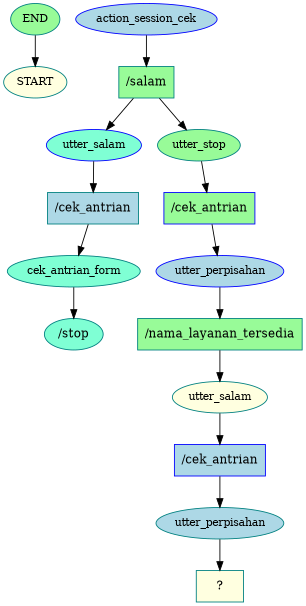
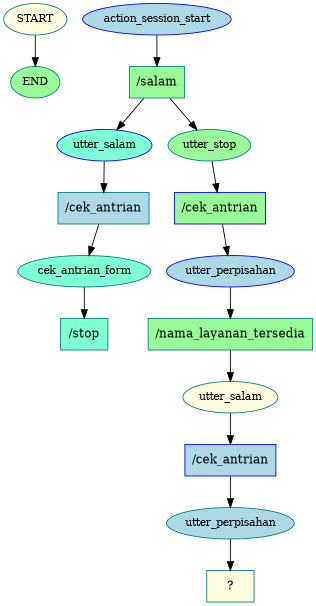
(146, 19) -> (157, 19)
(35, 46) -> (35, 46)
(74, 334) -> (84, 334)
